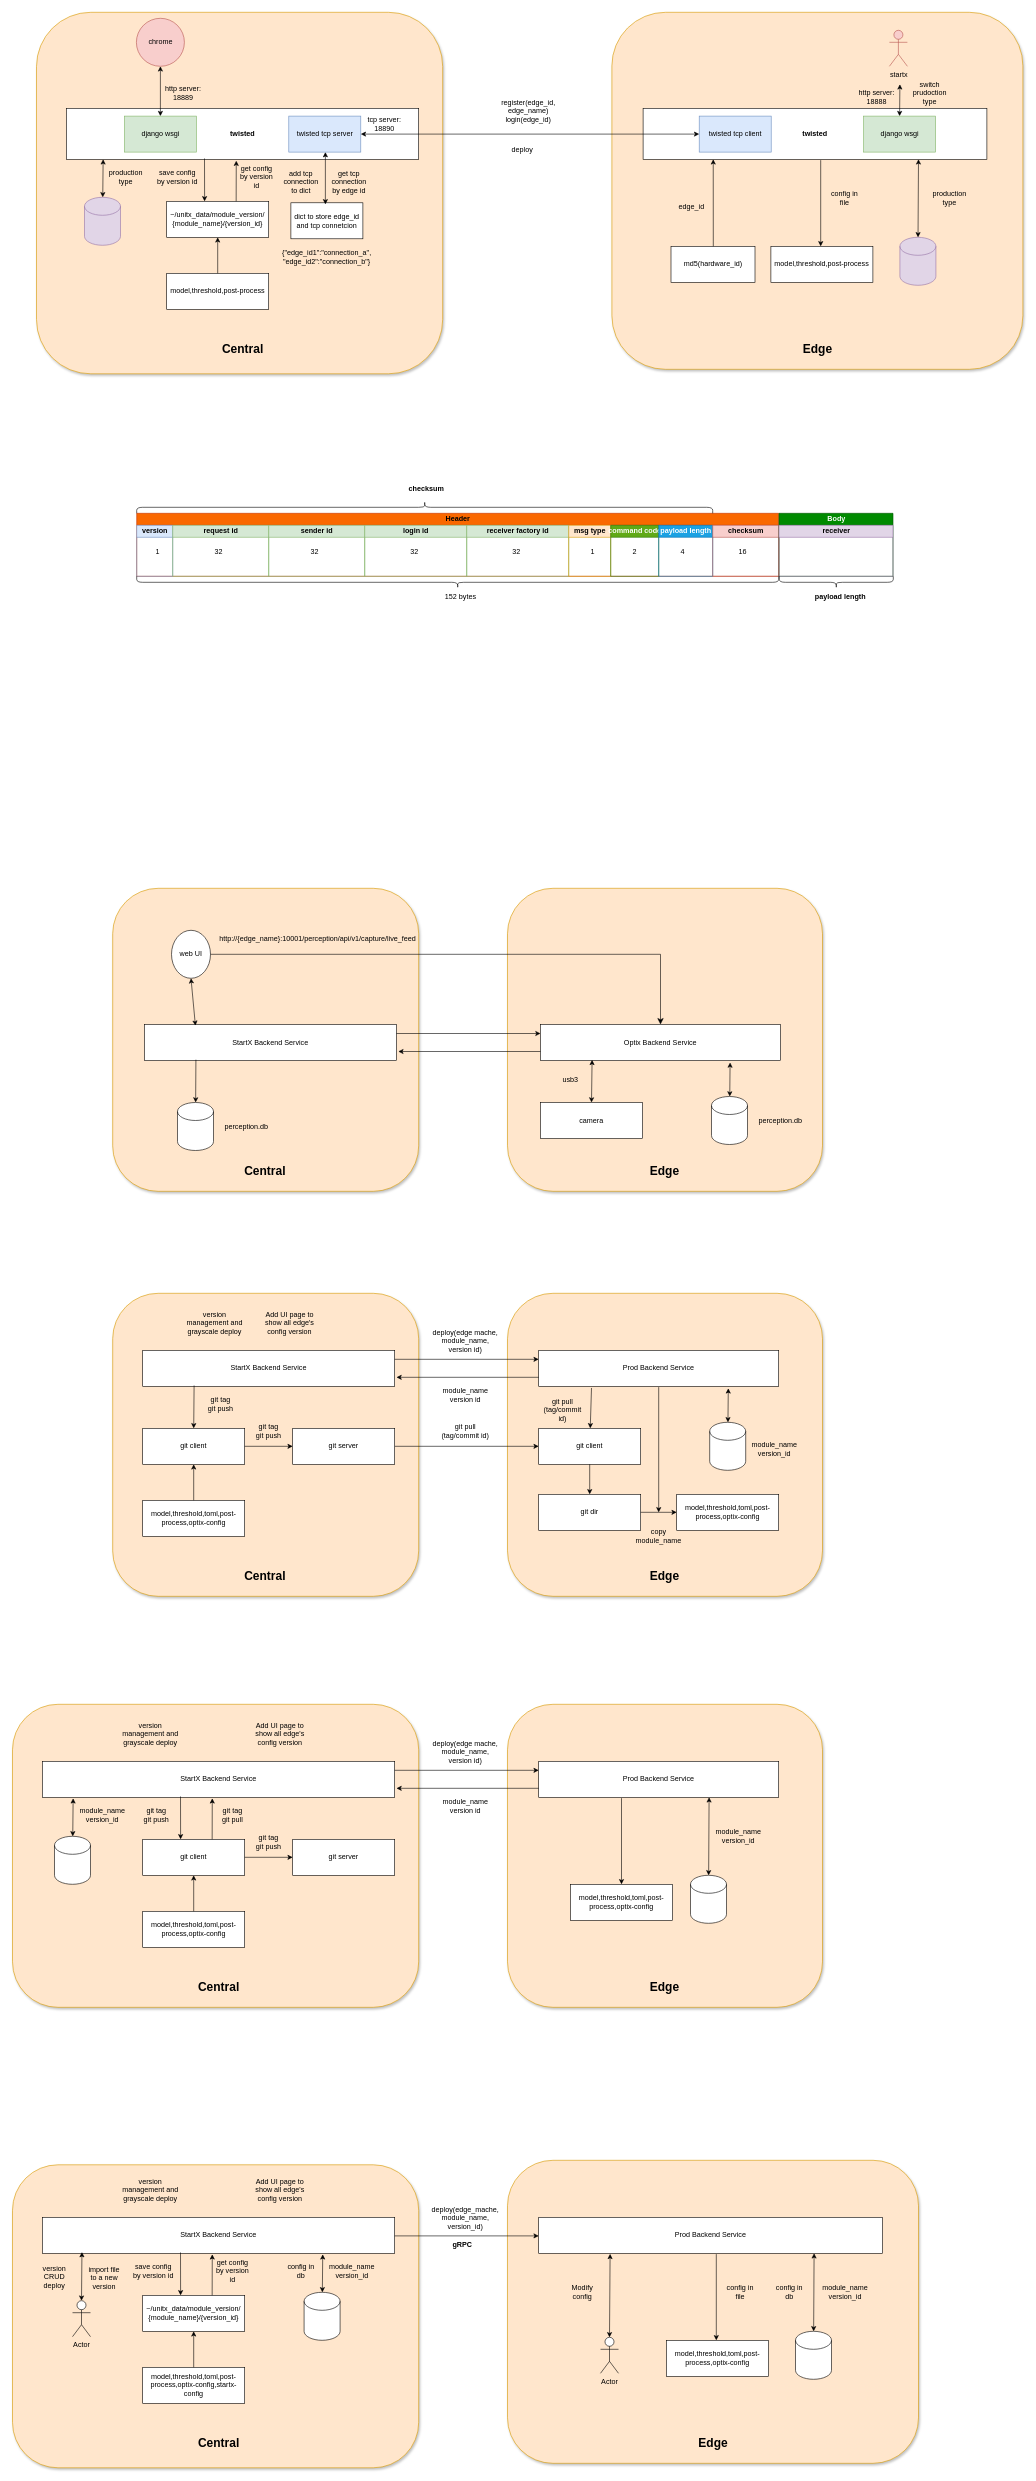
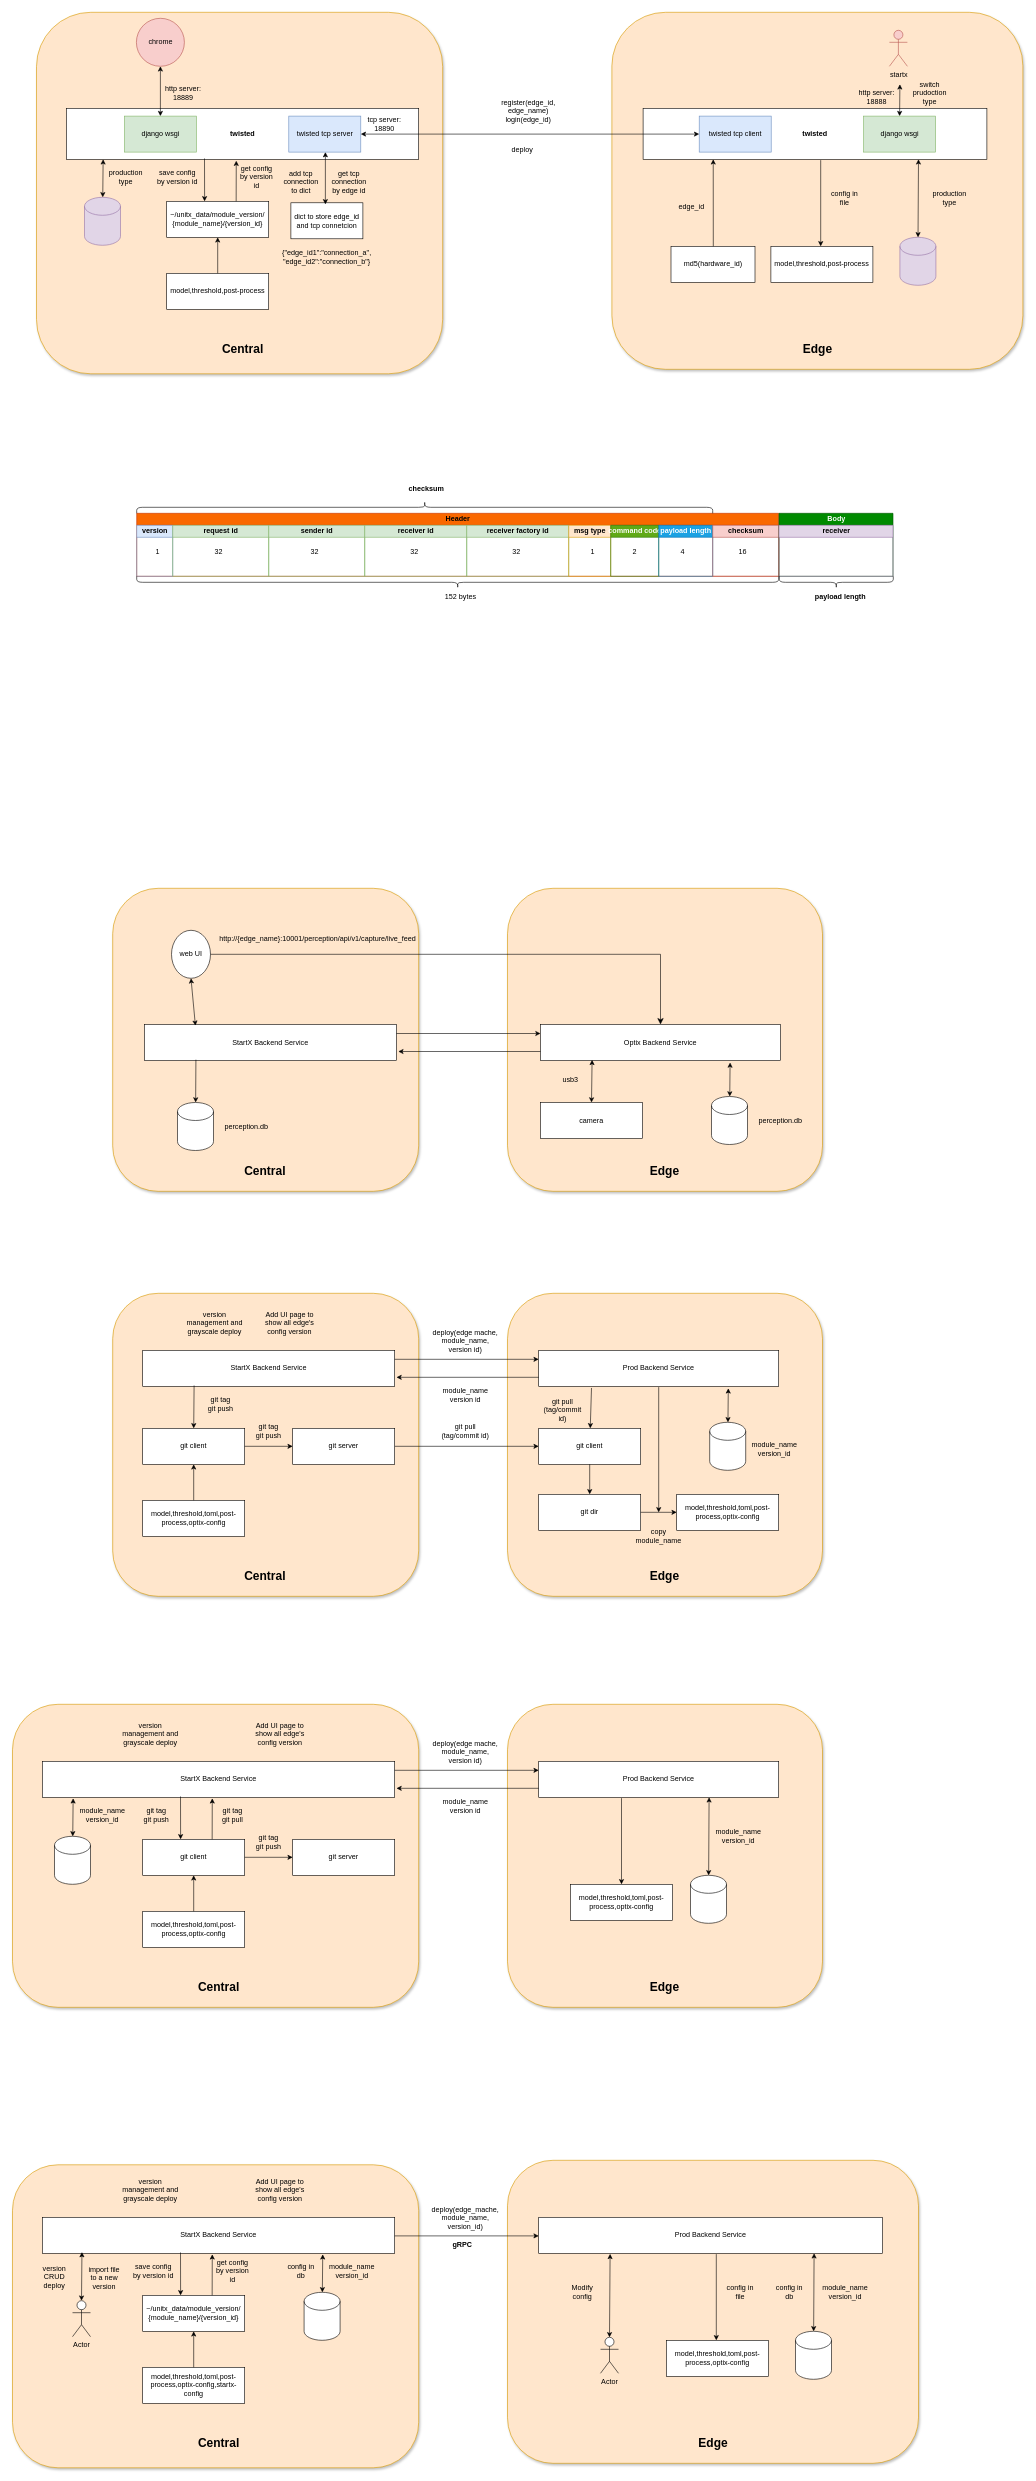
(416, 531) -> (416, 531)
